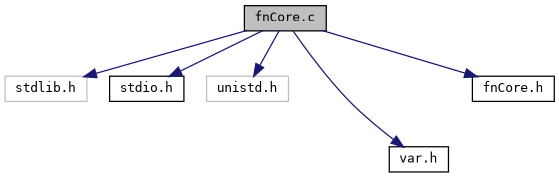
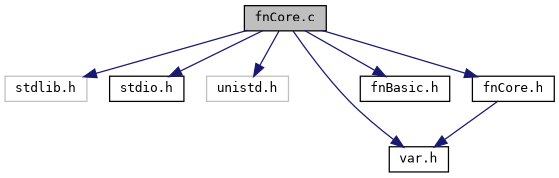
none -> (405, 89)
none -> (471, 120)
